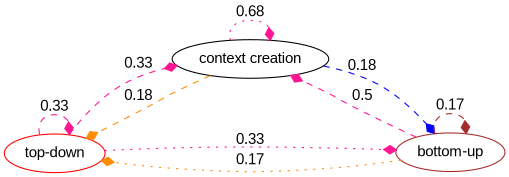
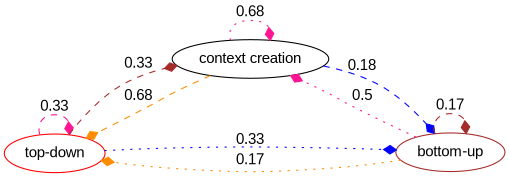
(110, 92) -> (110, 92)
(139, 96) -> (139, 96)
(359, 110) -> (359, 110)
(244, 147) -> (244, 147)
